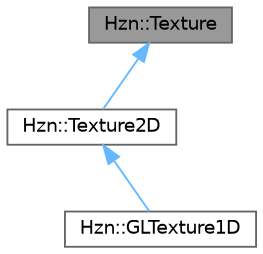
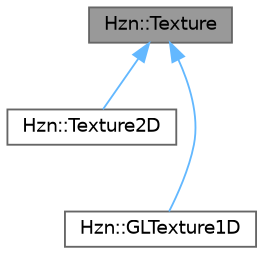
(132, 186) -> (195, 136)
